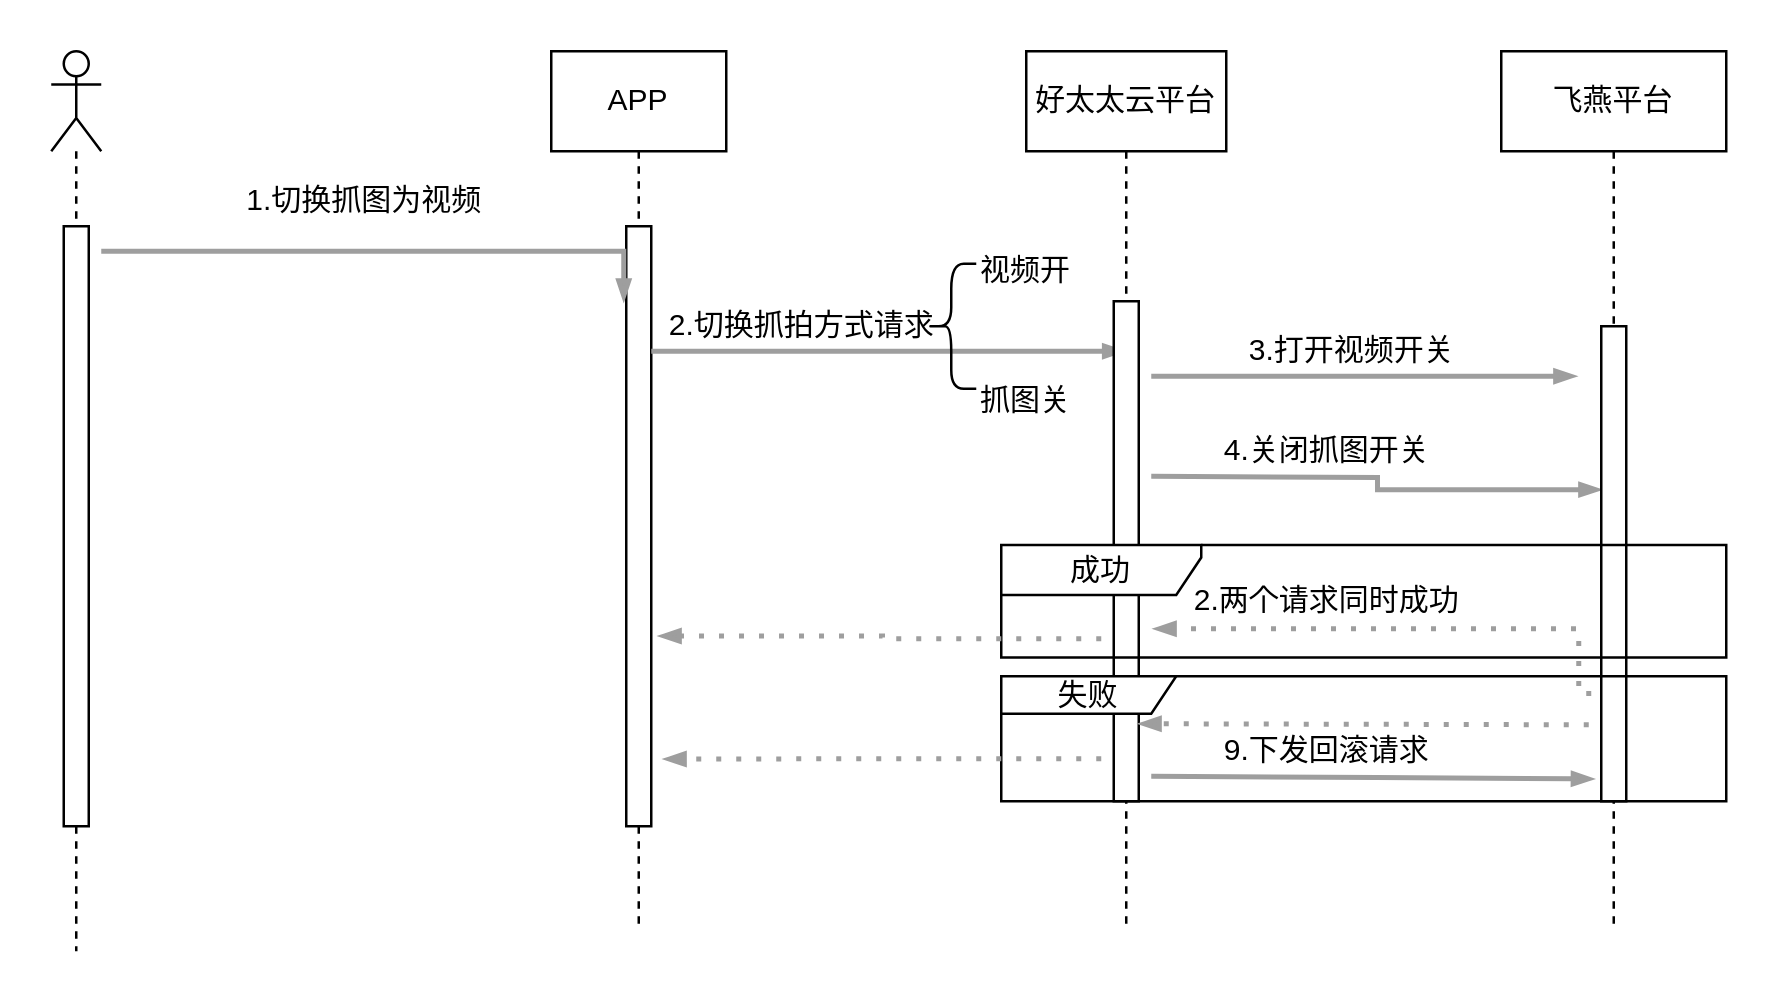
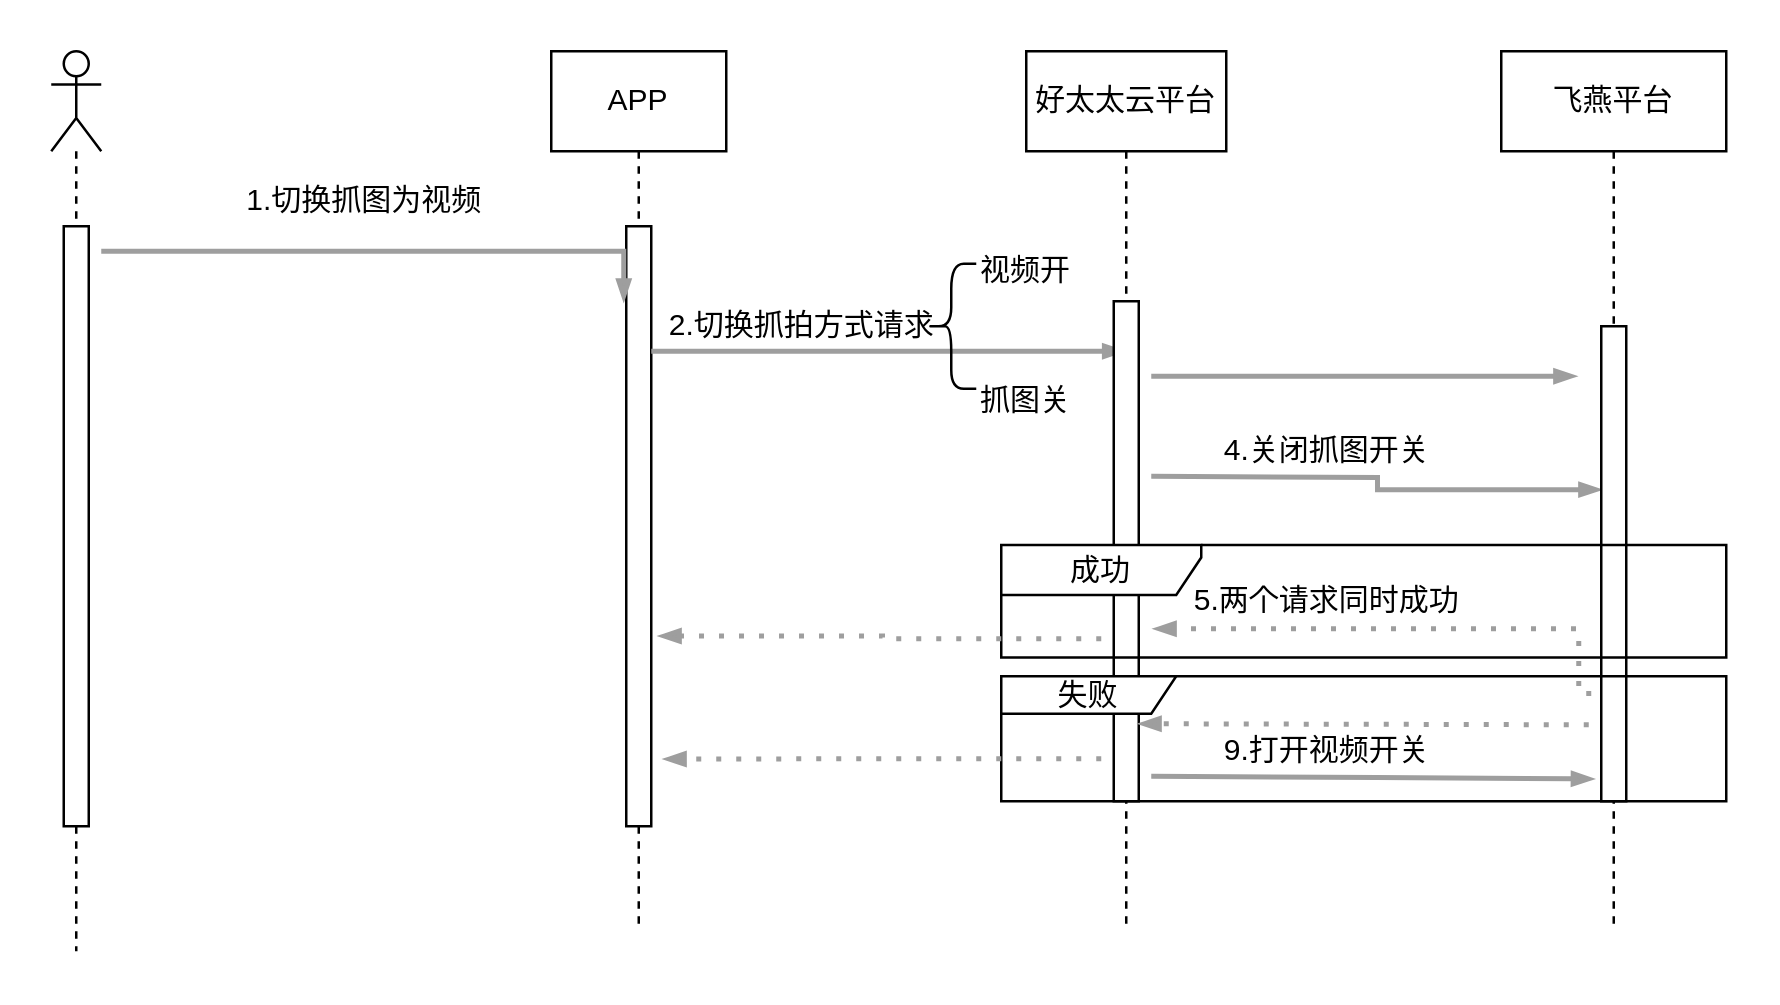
(1351, 351) -> none
(1328, 601) -> (1328, 601)
(1328, 751) -> (1328, 751)
